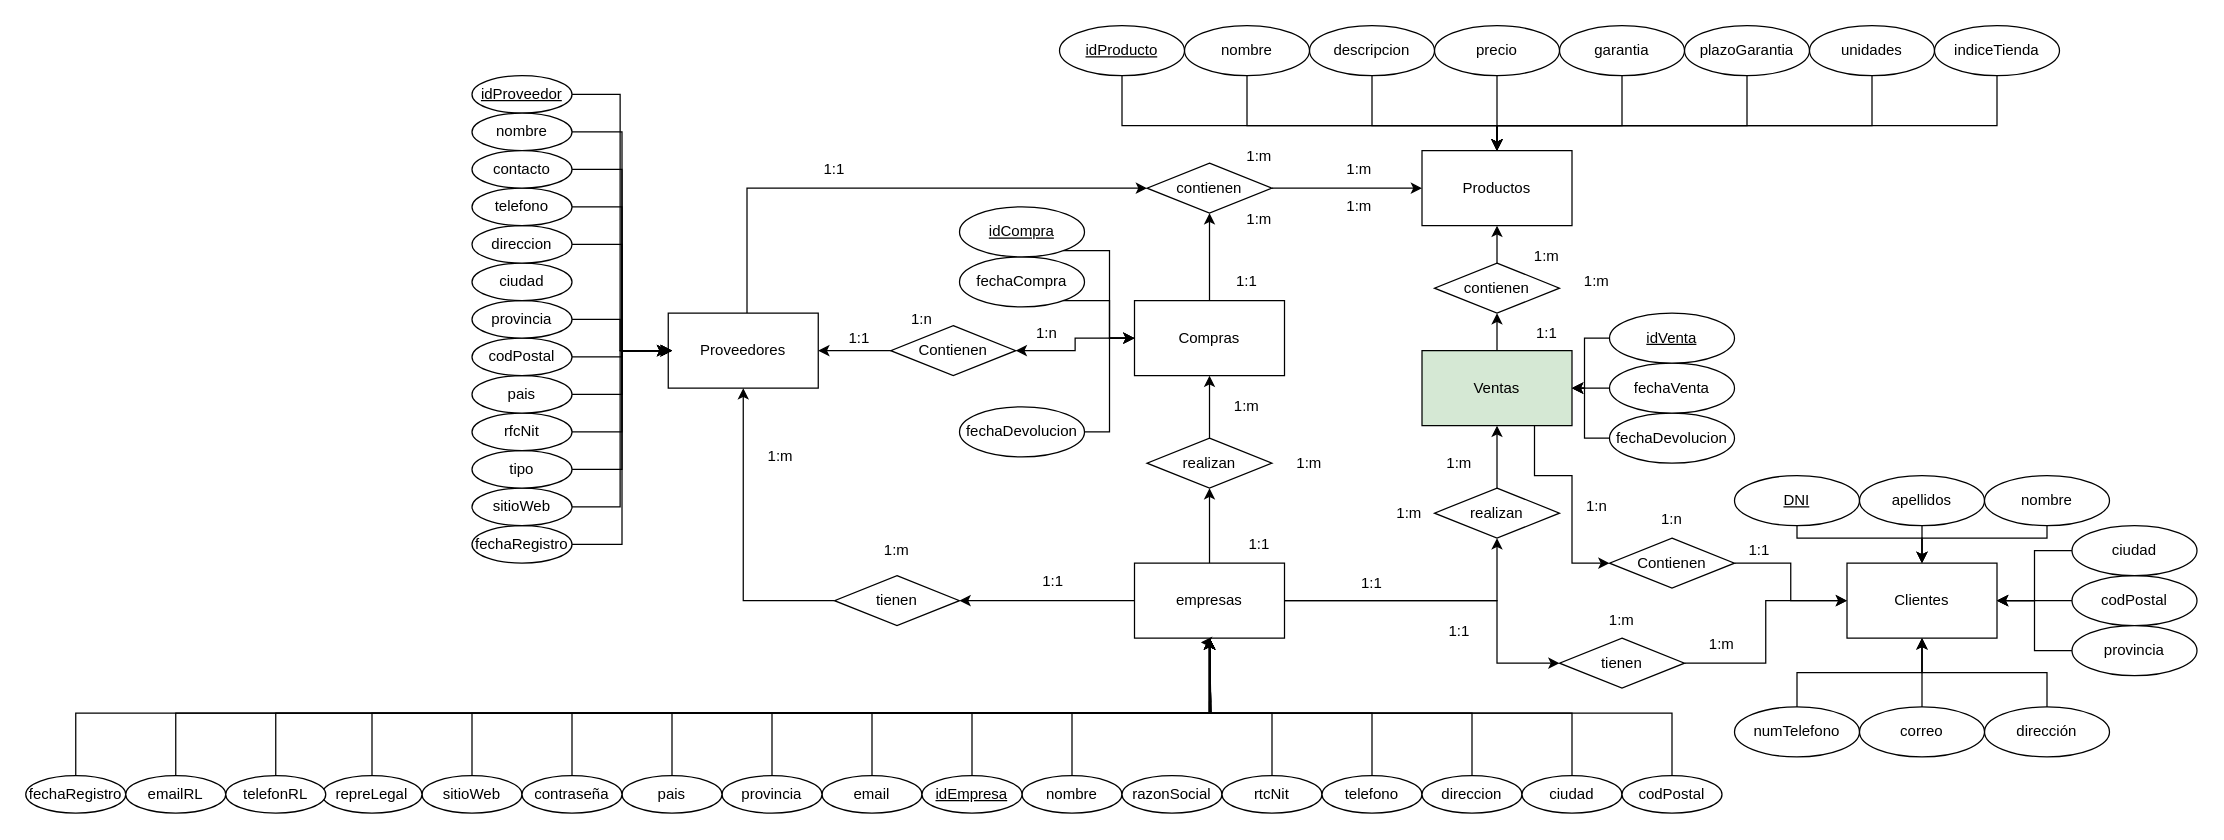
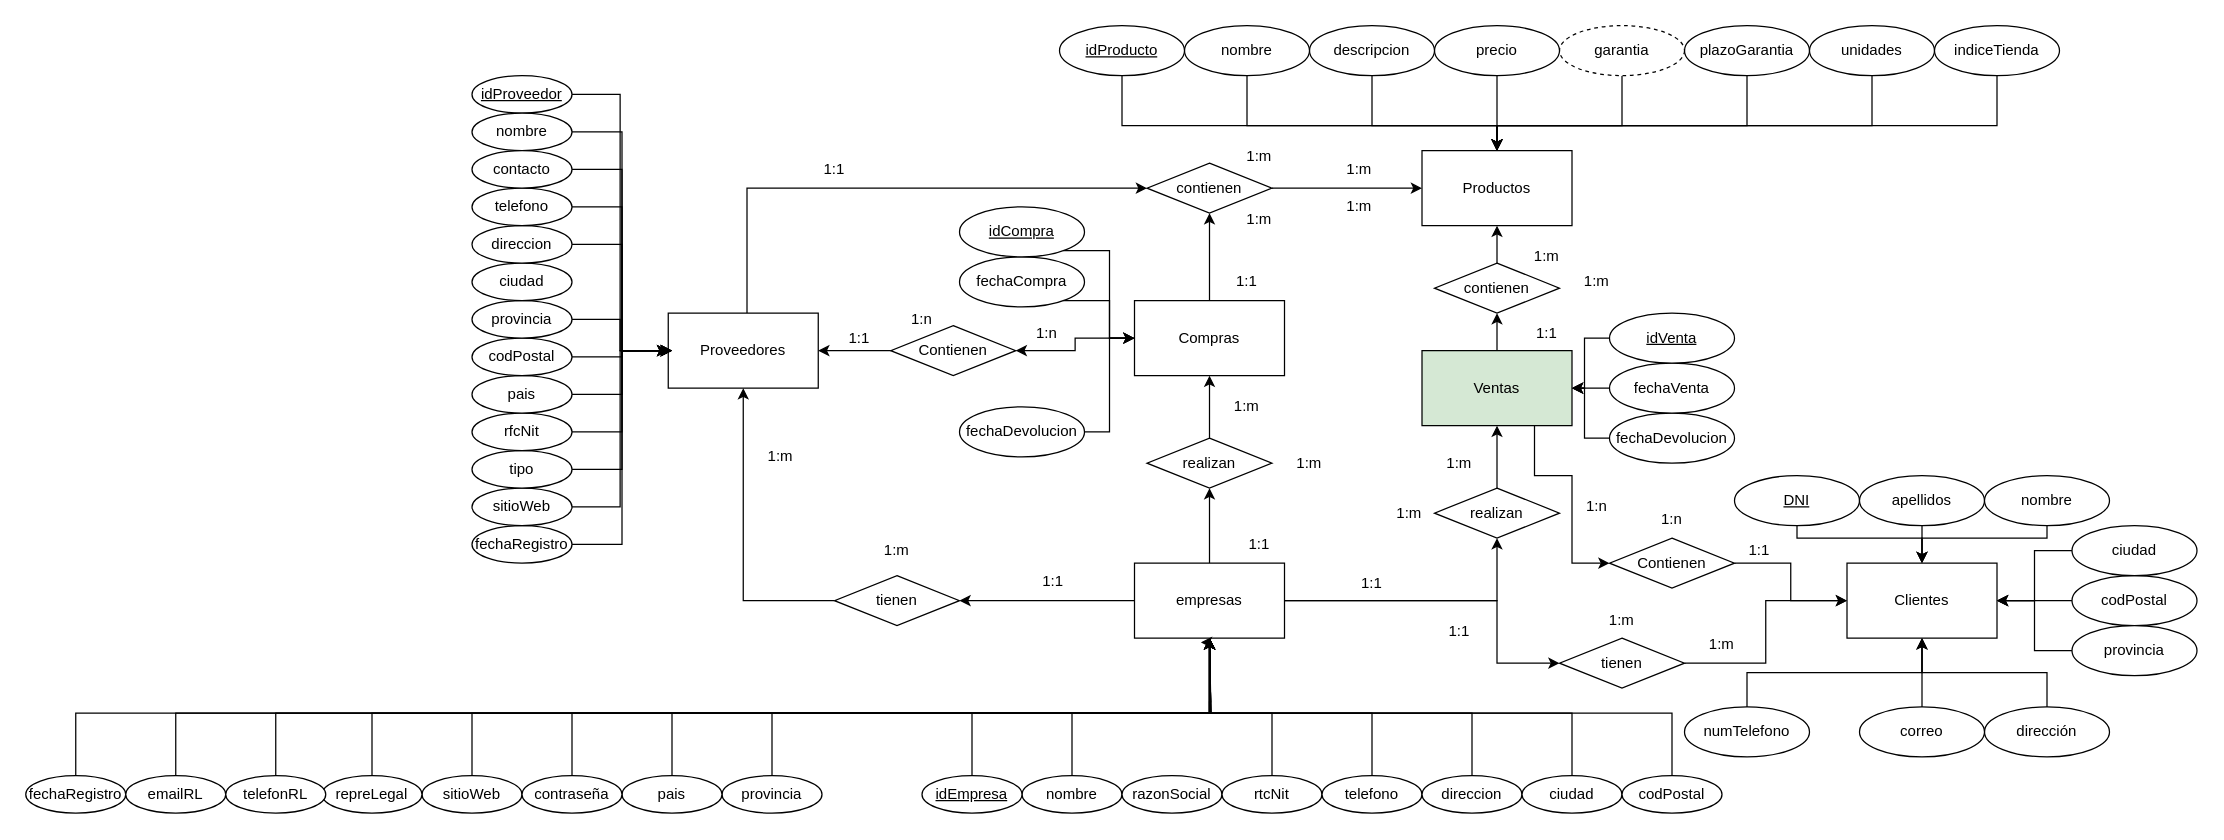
(1622, 51) -> (1622, 51)
(1797, 732) -> (1747, 732)
(872, 746) -> none
(872, 794) -> none
